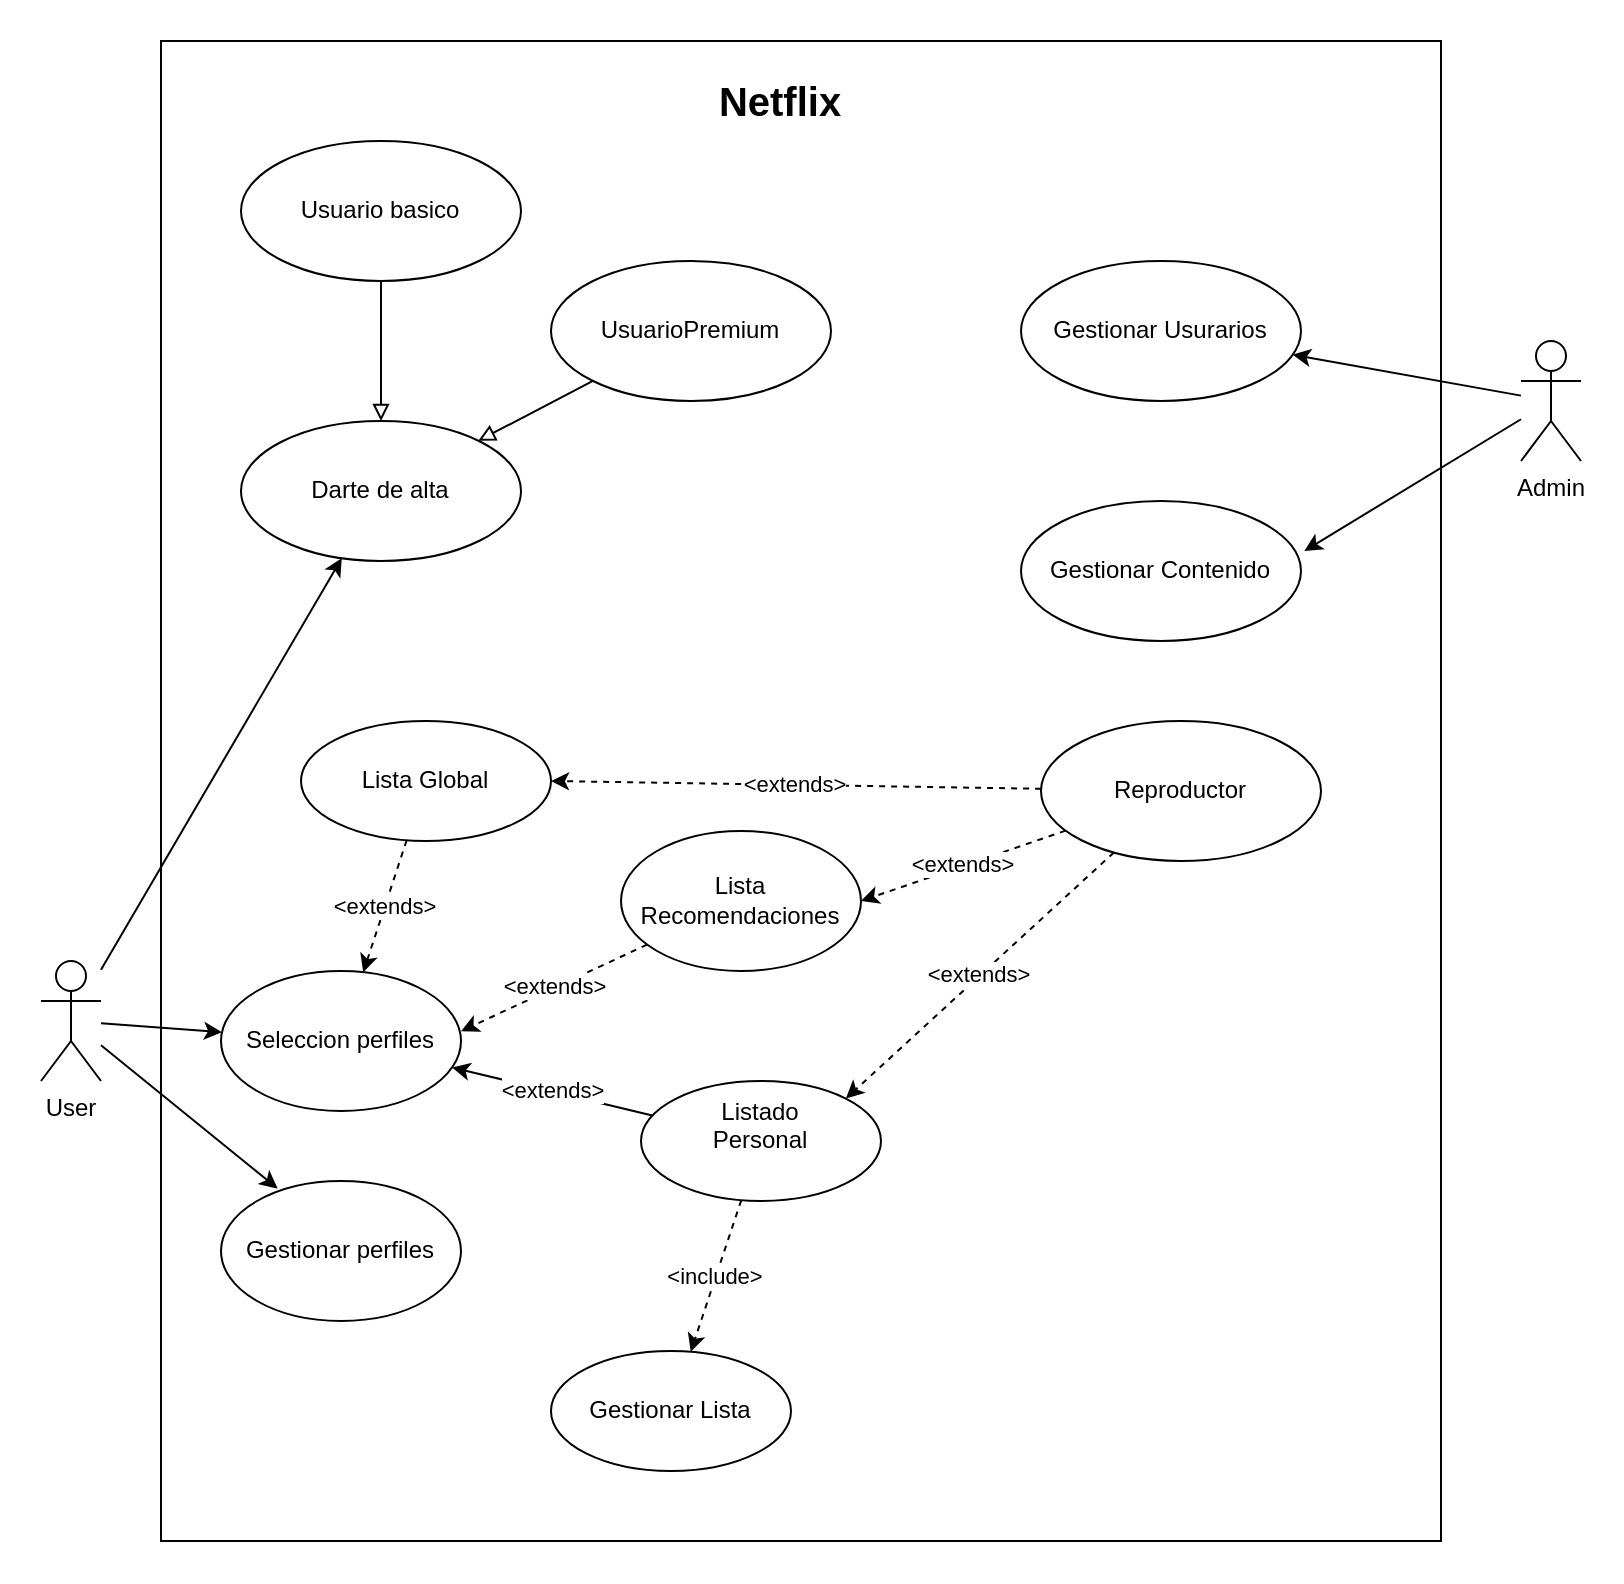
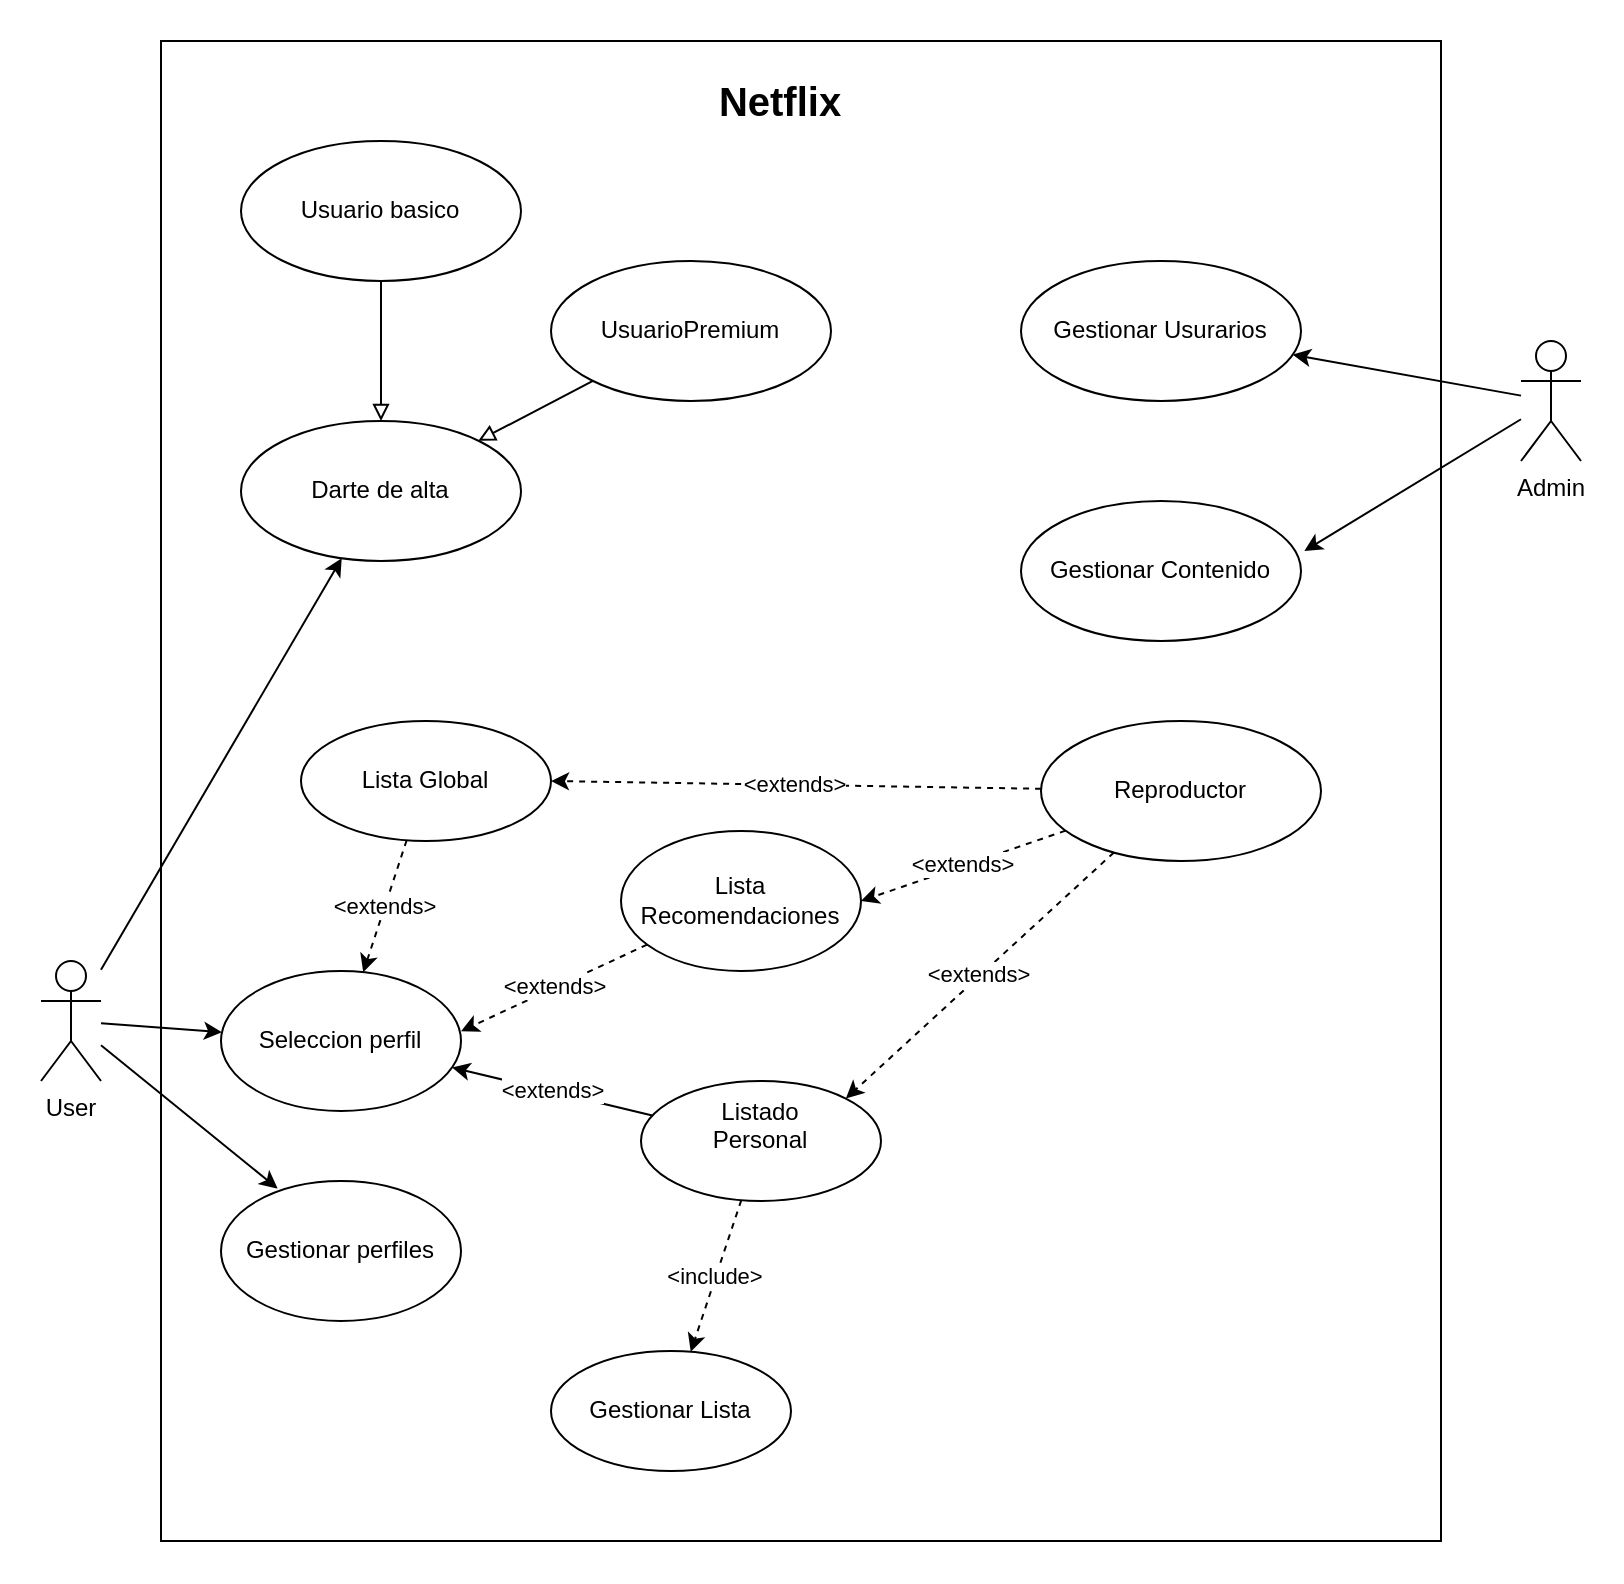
(341, 1041) -> (341, 1041)
